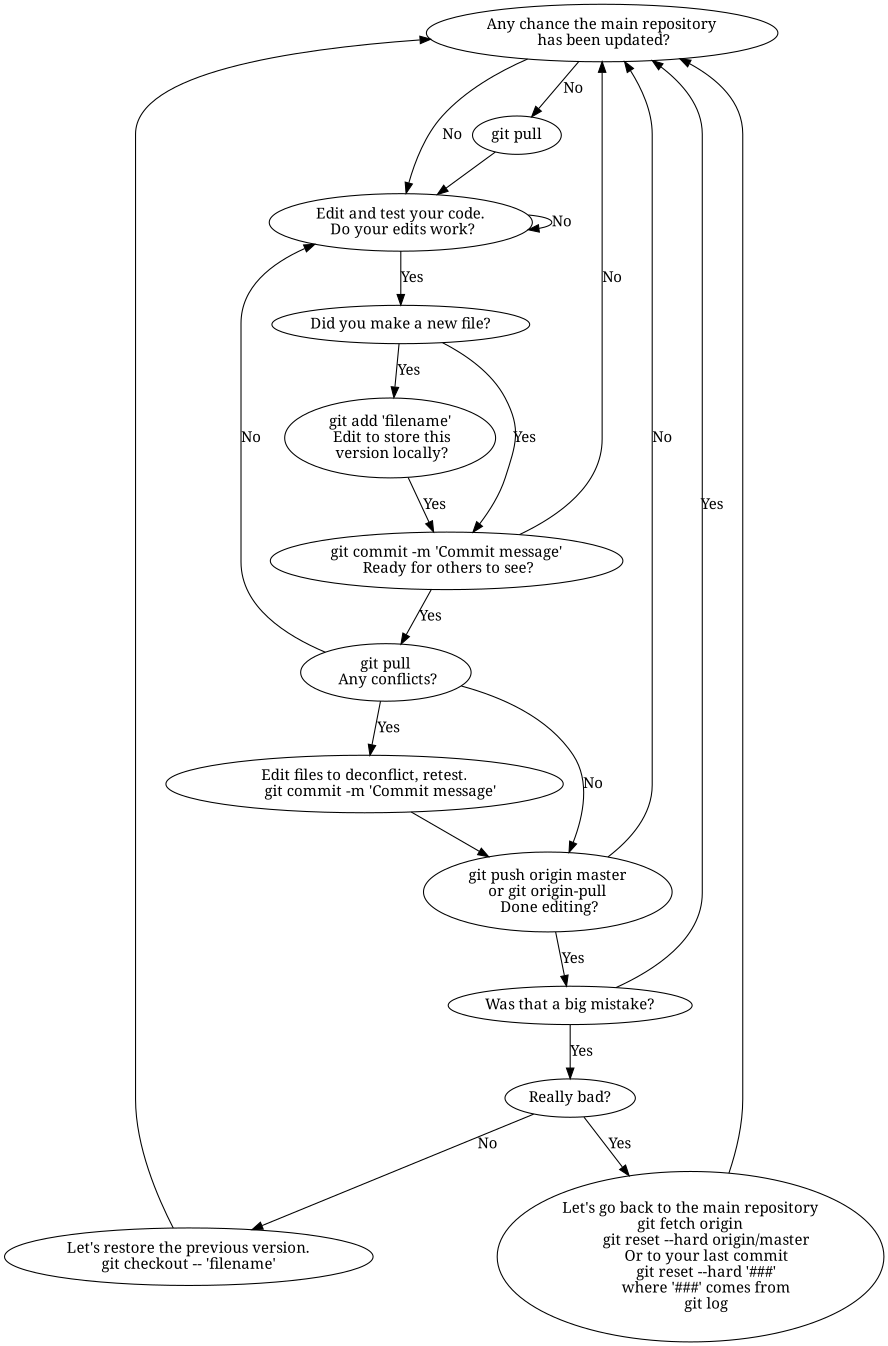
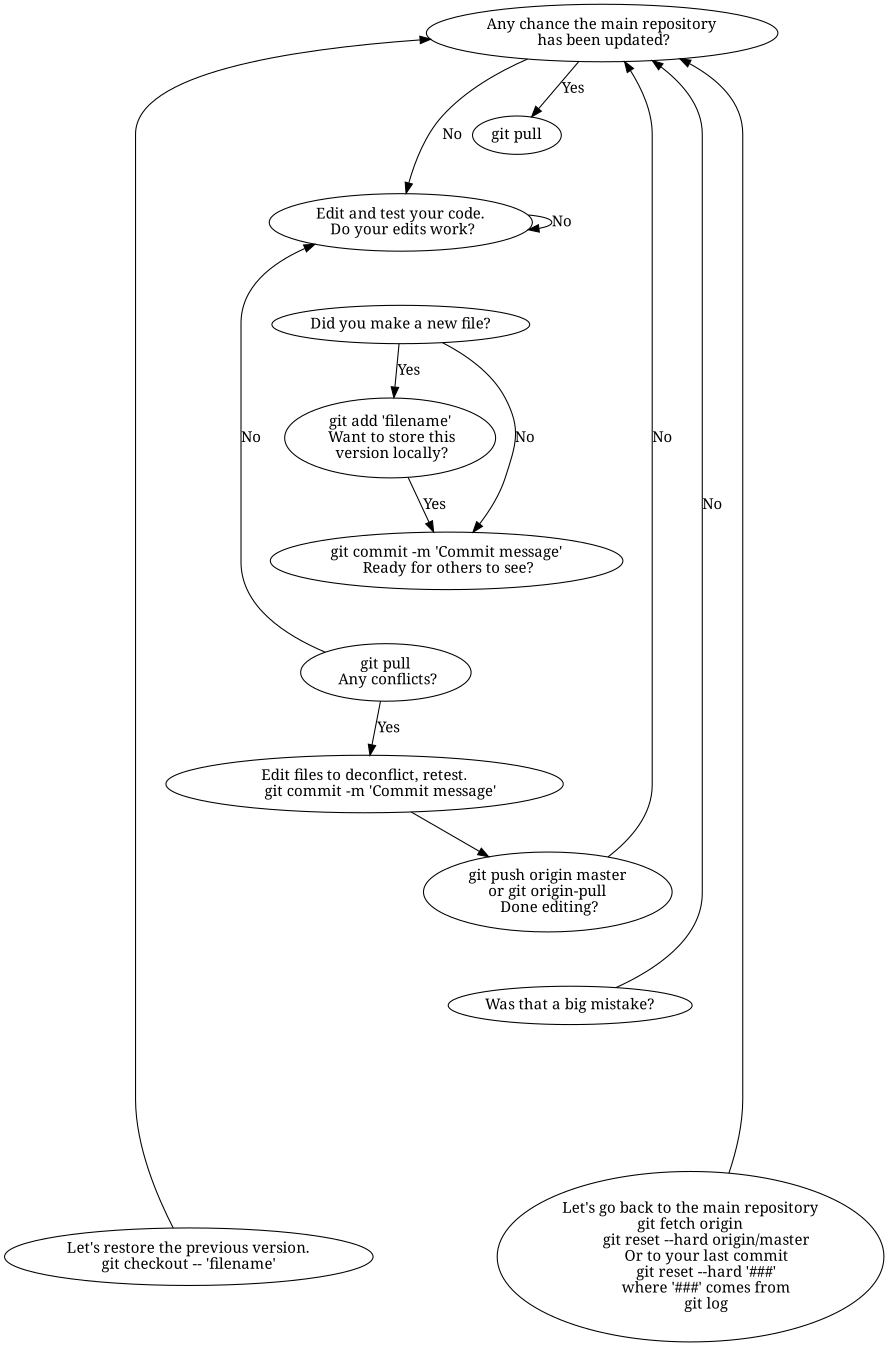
(573, 89) -> (573, 89)
(471, 170) -> none
(401, 273) -> none
(602, 323) -> none
(390, 438) -> (390, 438)
(525, 438) -> (525, 438)
(712, 505) -> (712, 505)
(419, 612) -> none
(559, 738) -> none
(560, 954) -> none
(570, 1098) -> none
